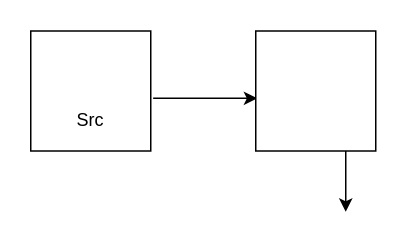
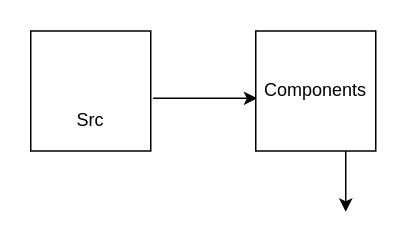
none -> (316, 91)
